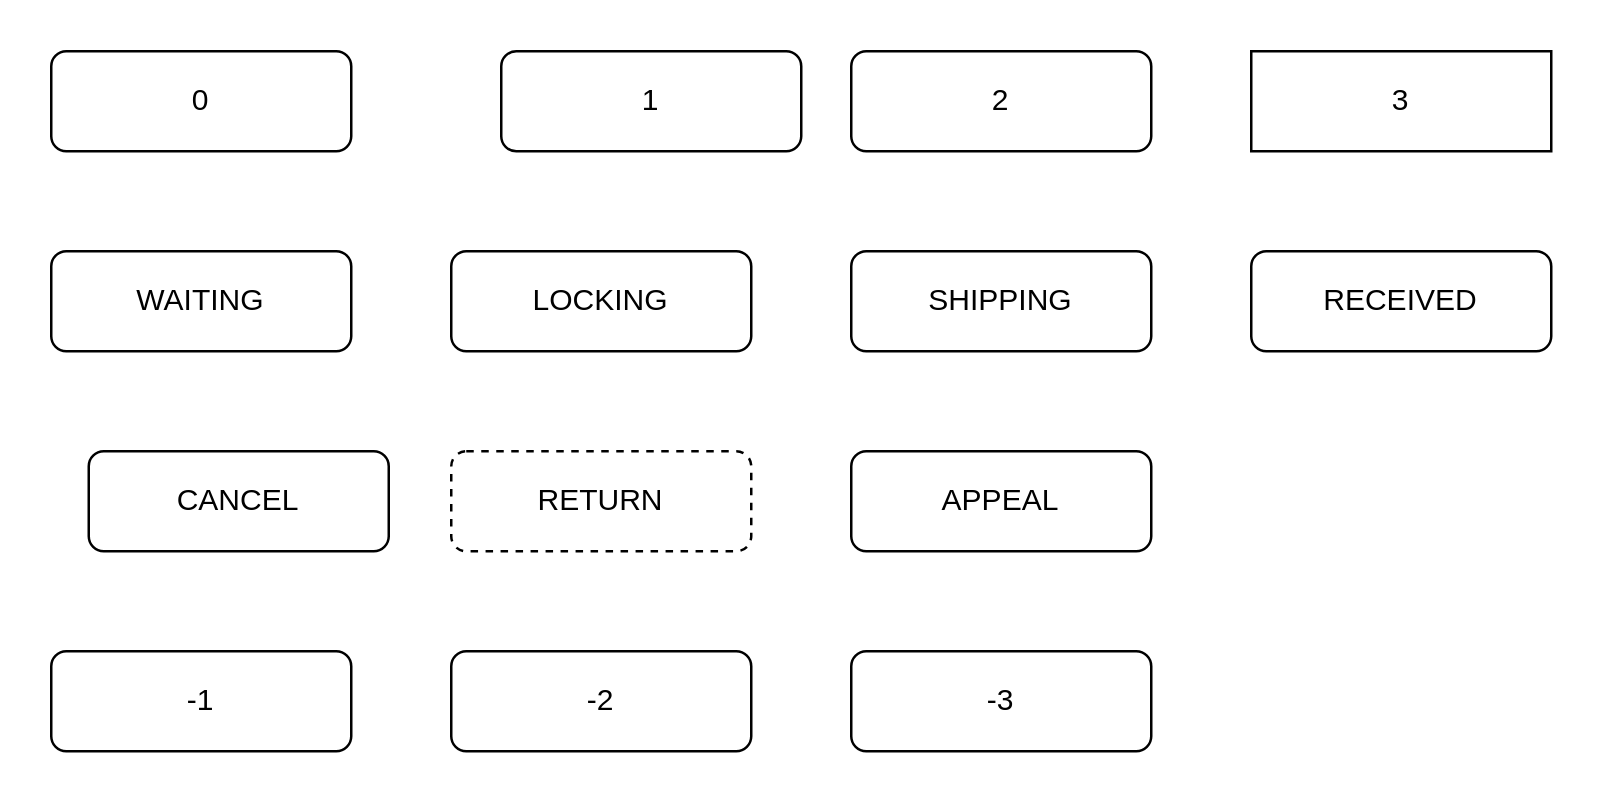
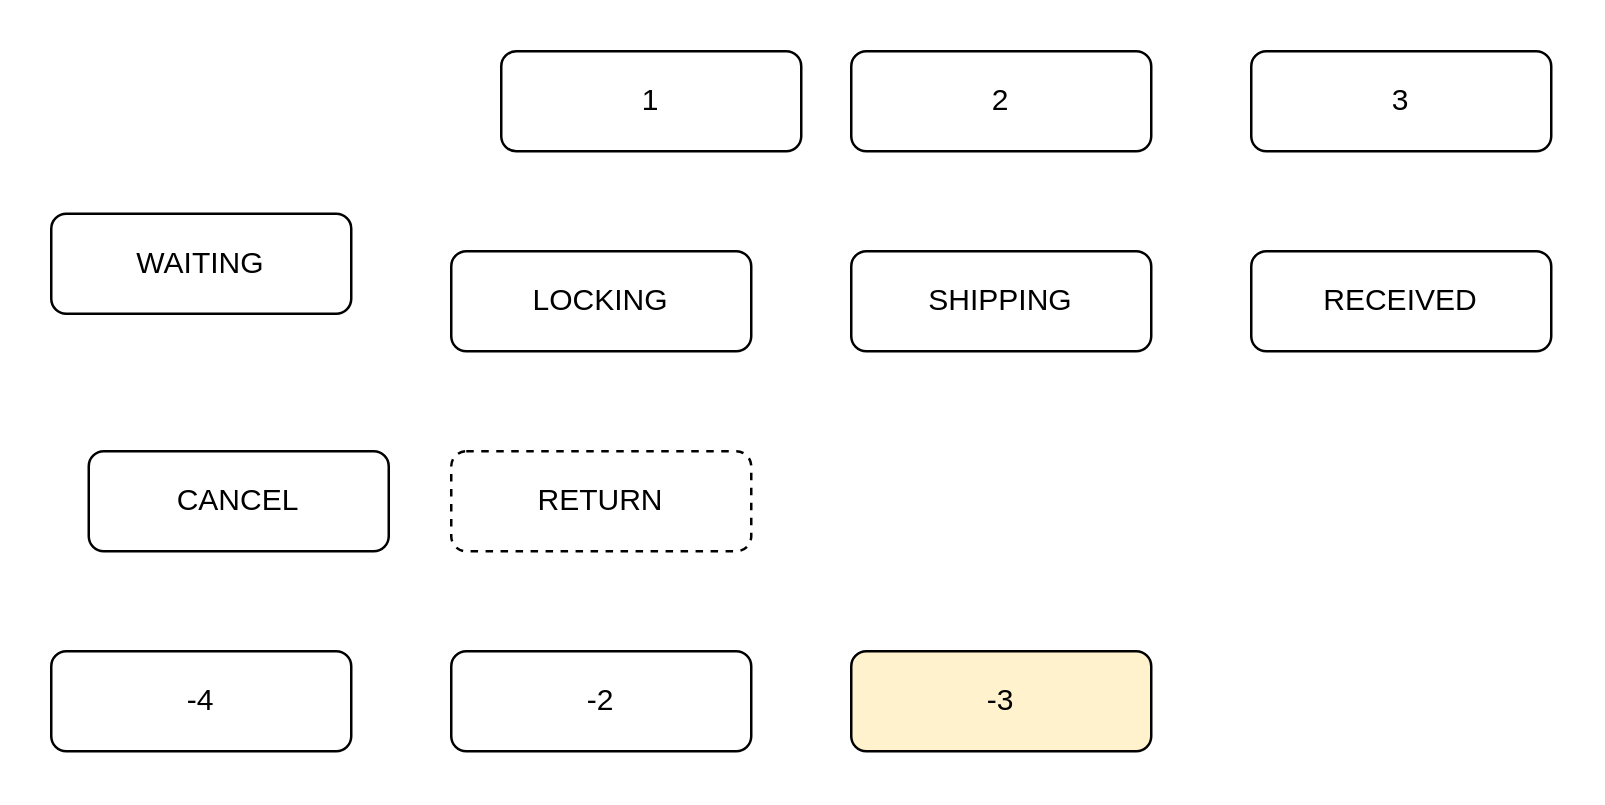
(201, 101) -> none
(1401, 101) -> (1401, 101)
(201, 301) -> (201, 264)
(1001, 501) -> none
(201, 701) -> (201, 701)
(1001, 701) -> (1001, 701)
